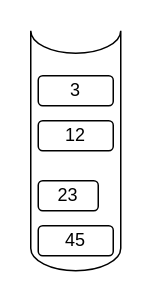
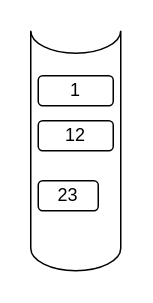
(76, 91) -> (76, 91)
(76, 241) -> none
